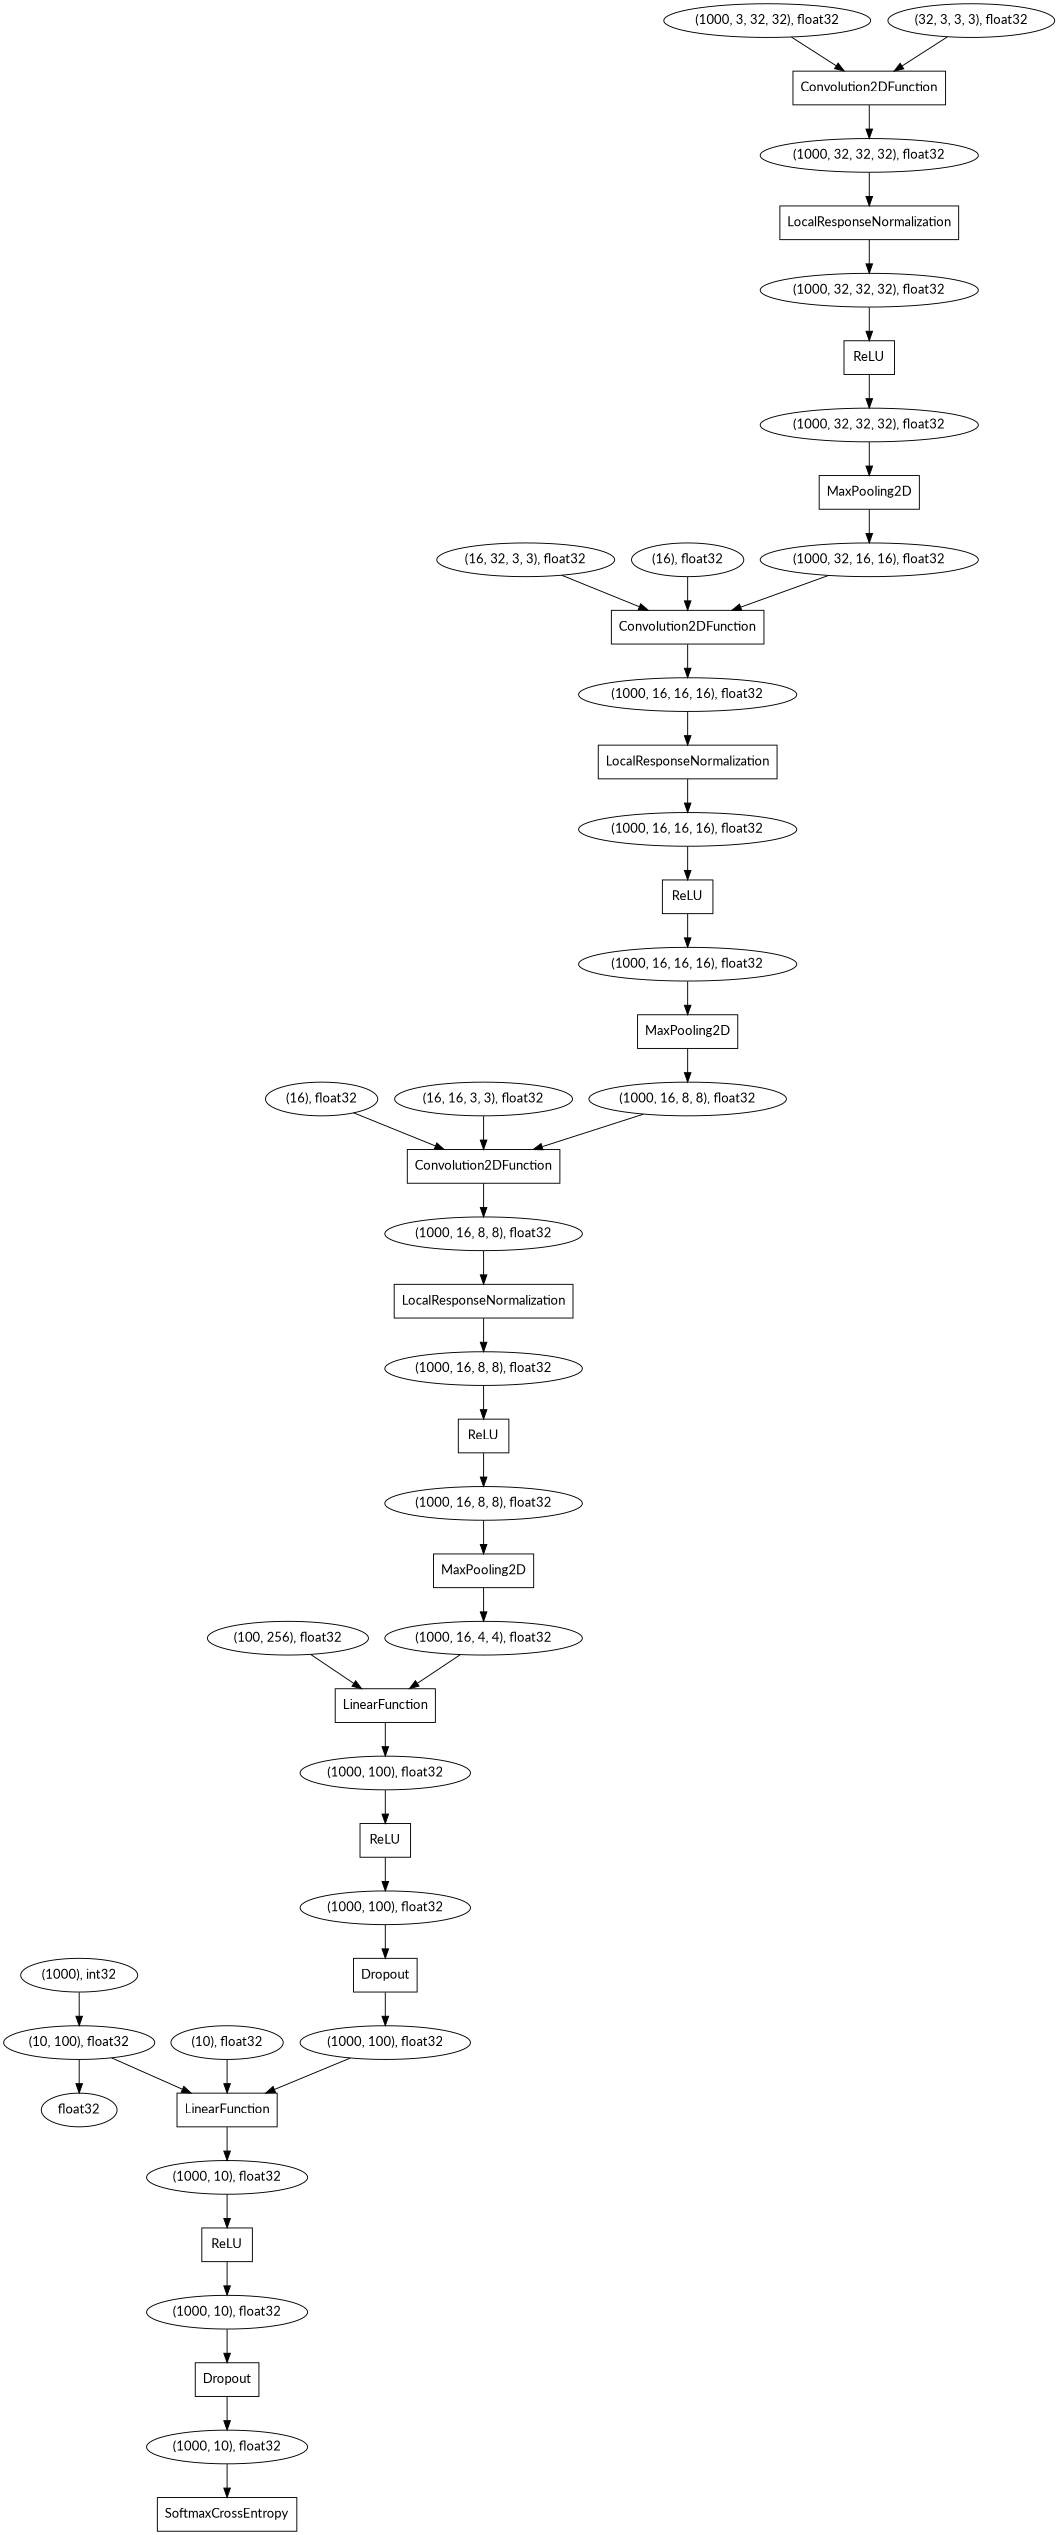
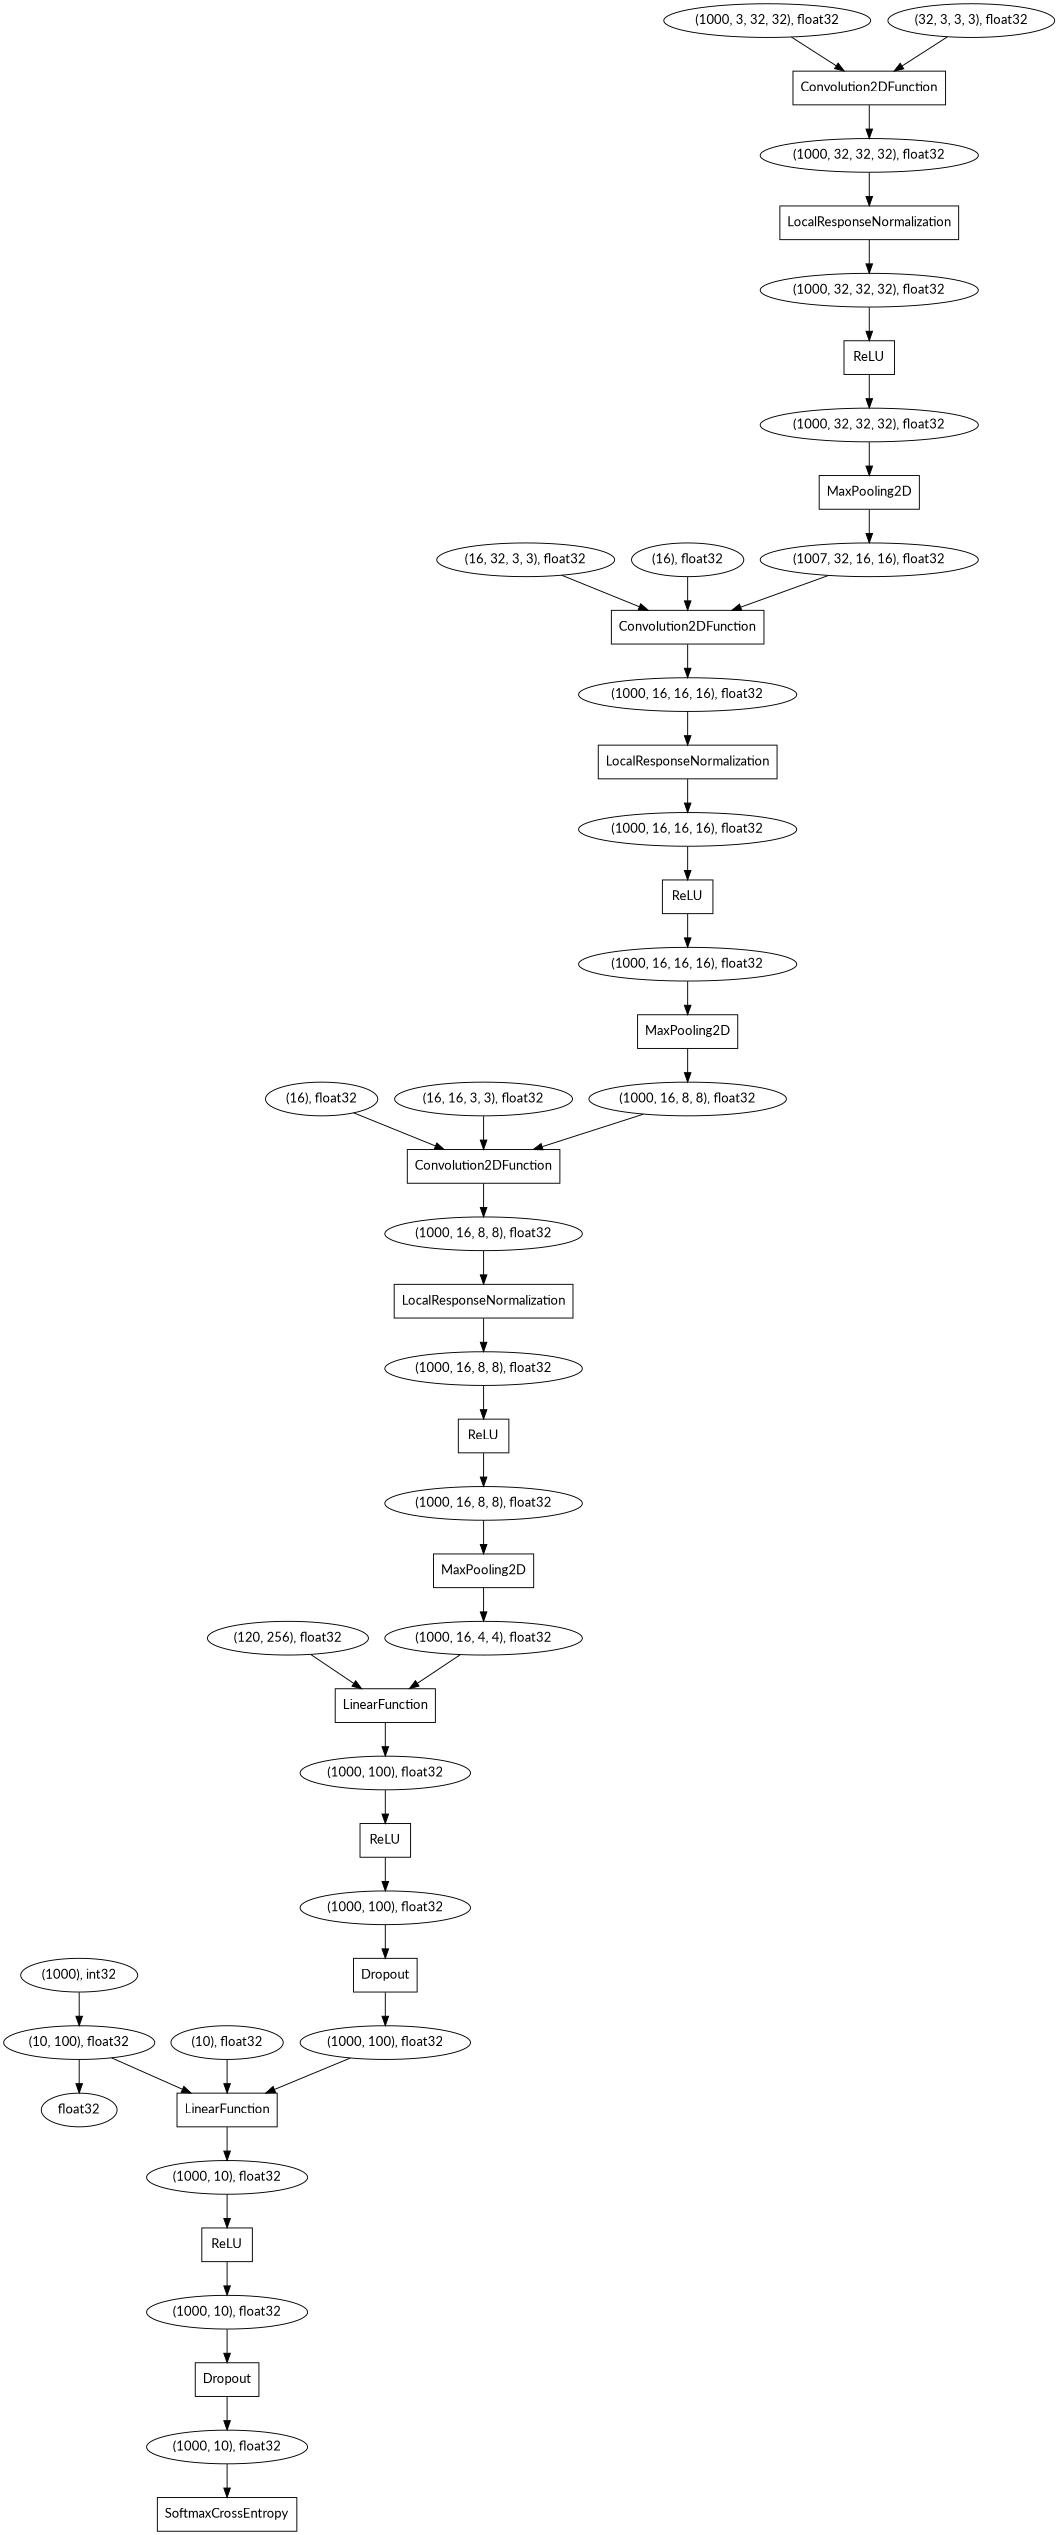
(869, 560) -> (869, 560)
(288, 1638) -> (288, 1638)
